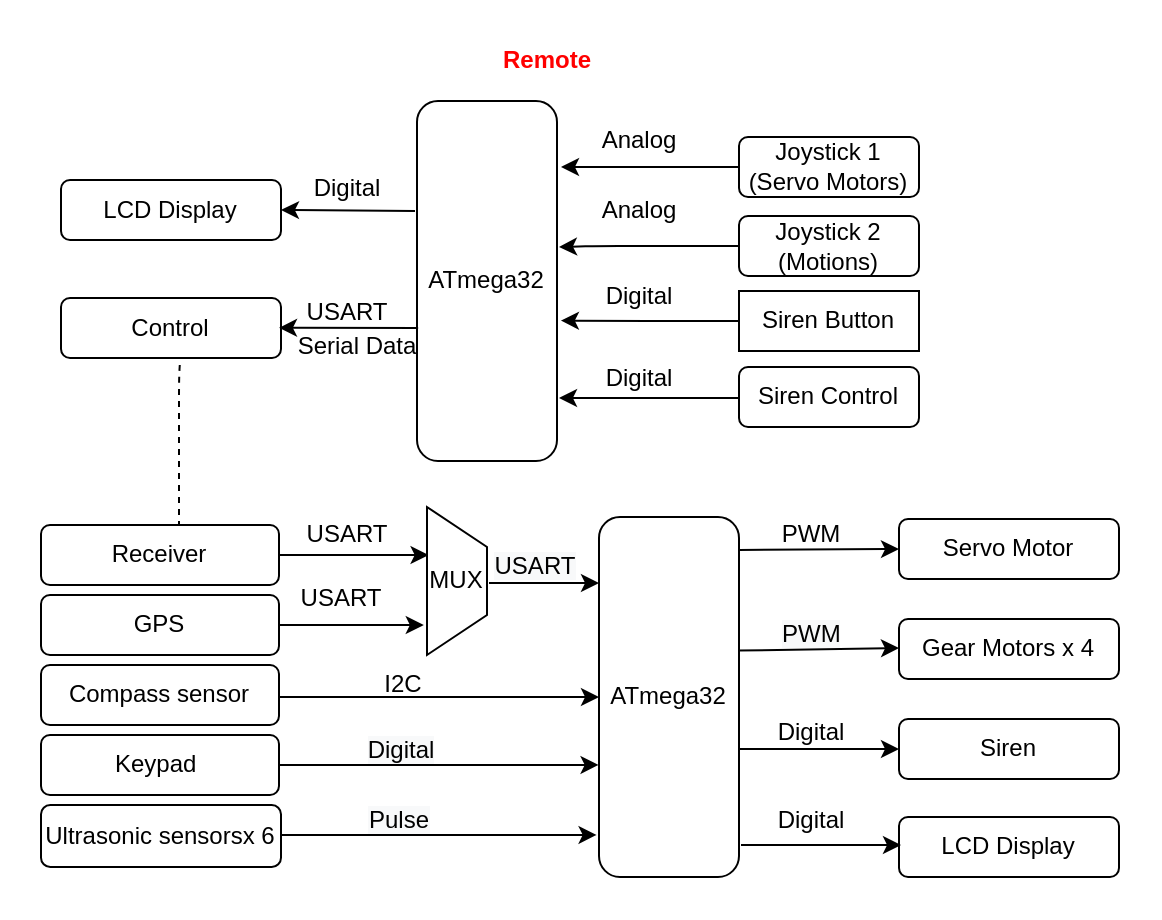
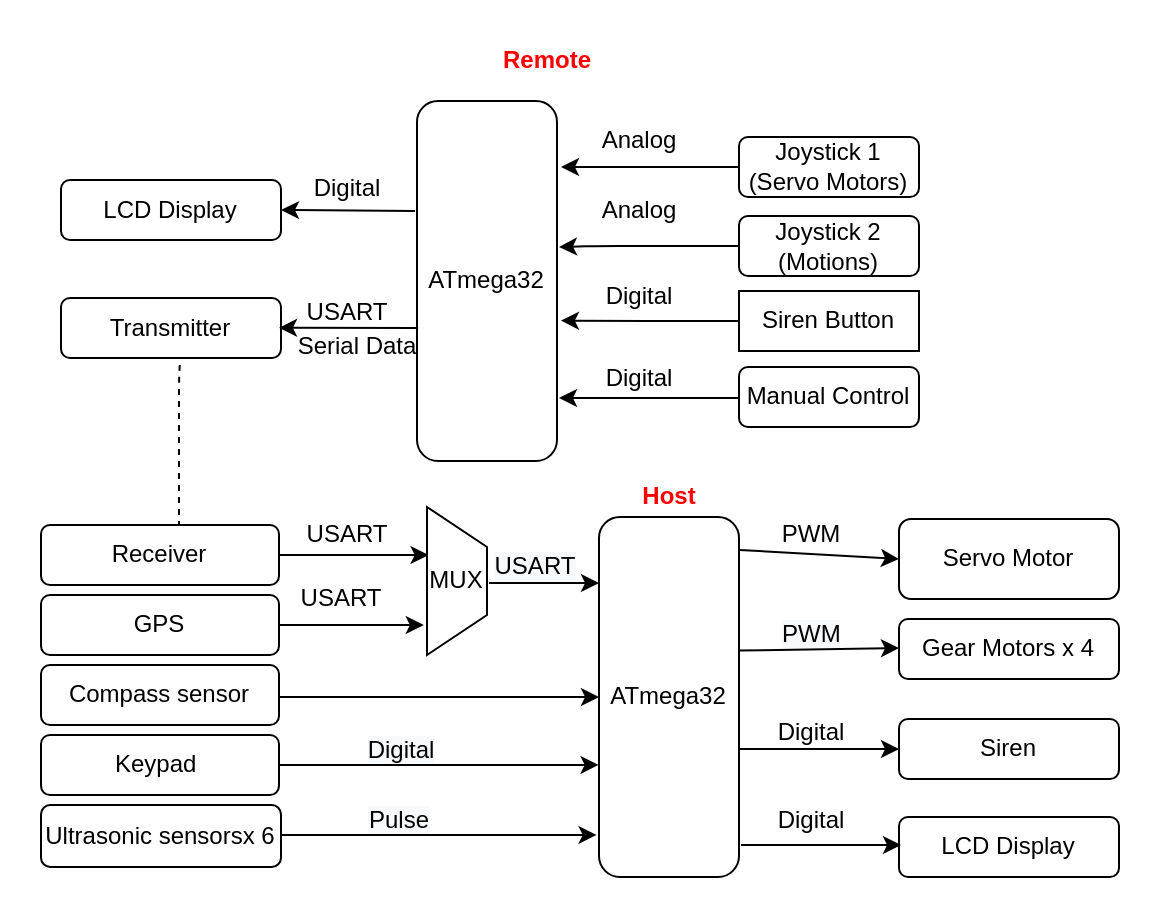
(171, 329) -> (171, 329)
(829, 397) -> (829, 397)
none -> (669, 497)
(1009, 549) -> (1009, 559)
(403, 685) -> none
